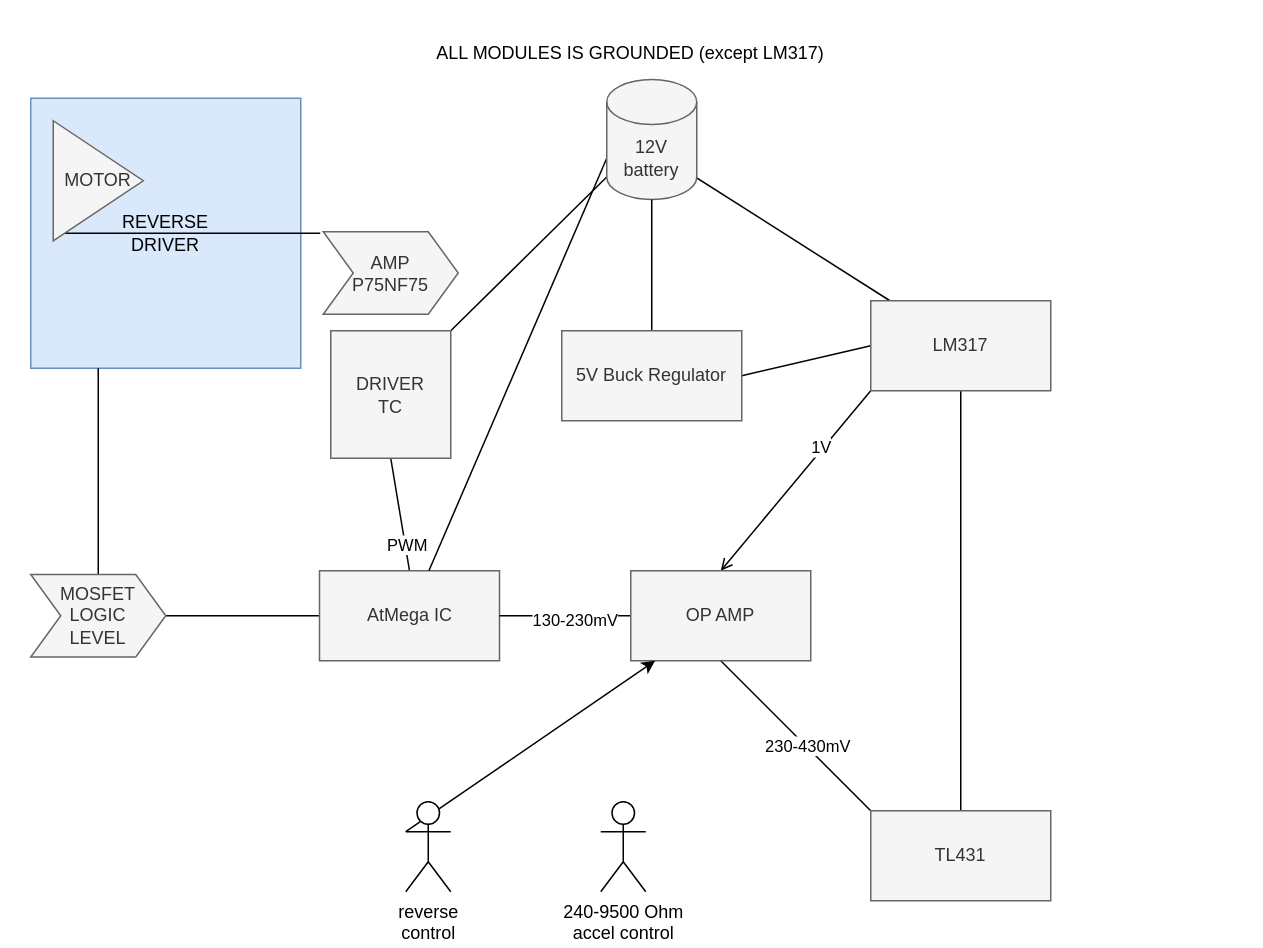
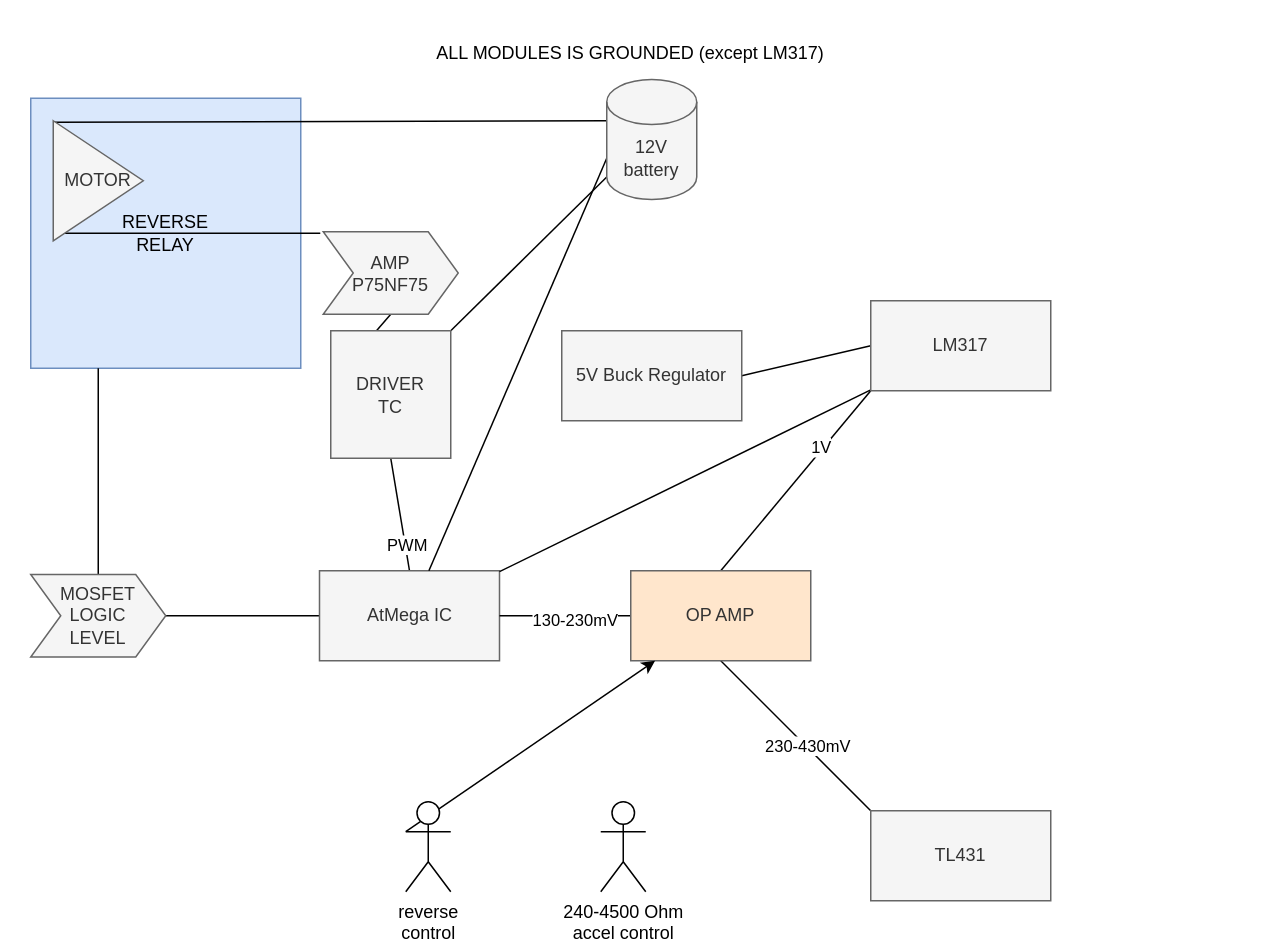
(166, 233) -> (166, 233)
(792, 238) -> (331, 122)
(652, 266) -> none
none -> (383, 323)
(725, 565) -> (724, 567)
(961, 601) -> (686, 481)
(721, 616) -> (721, 616)
(624, 924) -> (624, 924)
